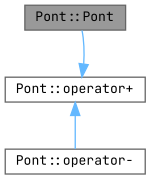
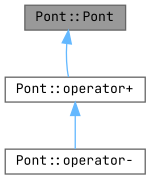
(84, 47) -> (67, 60)
